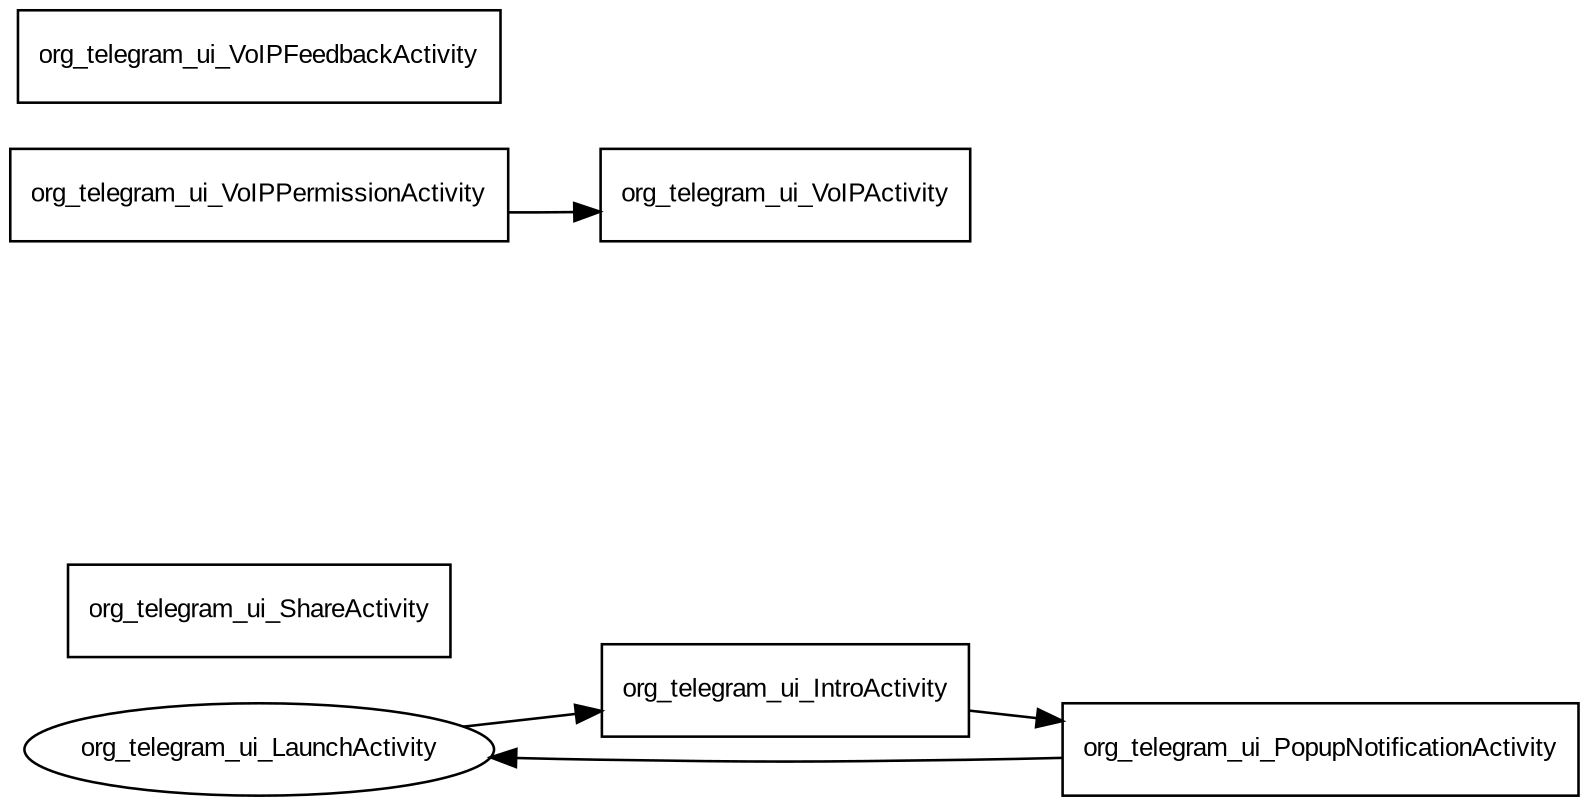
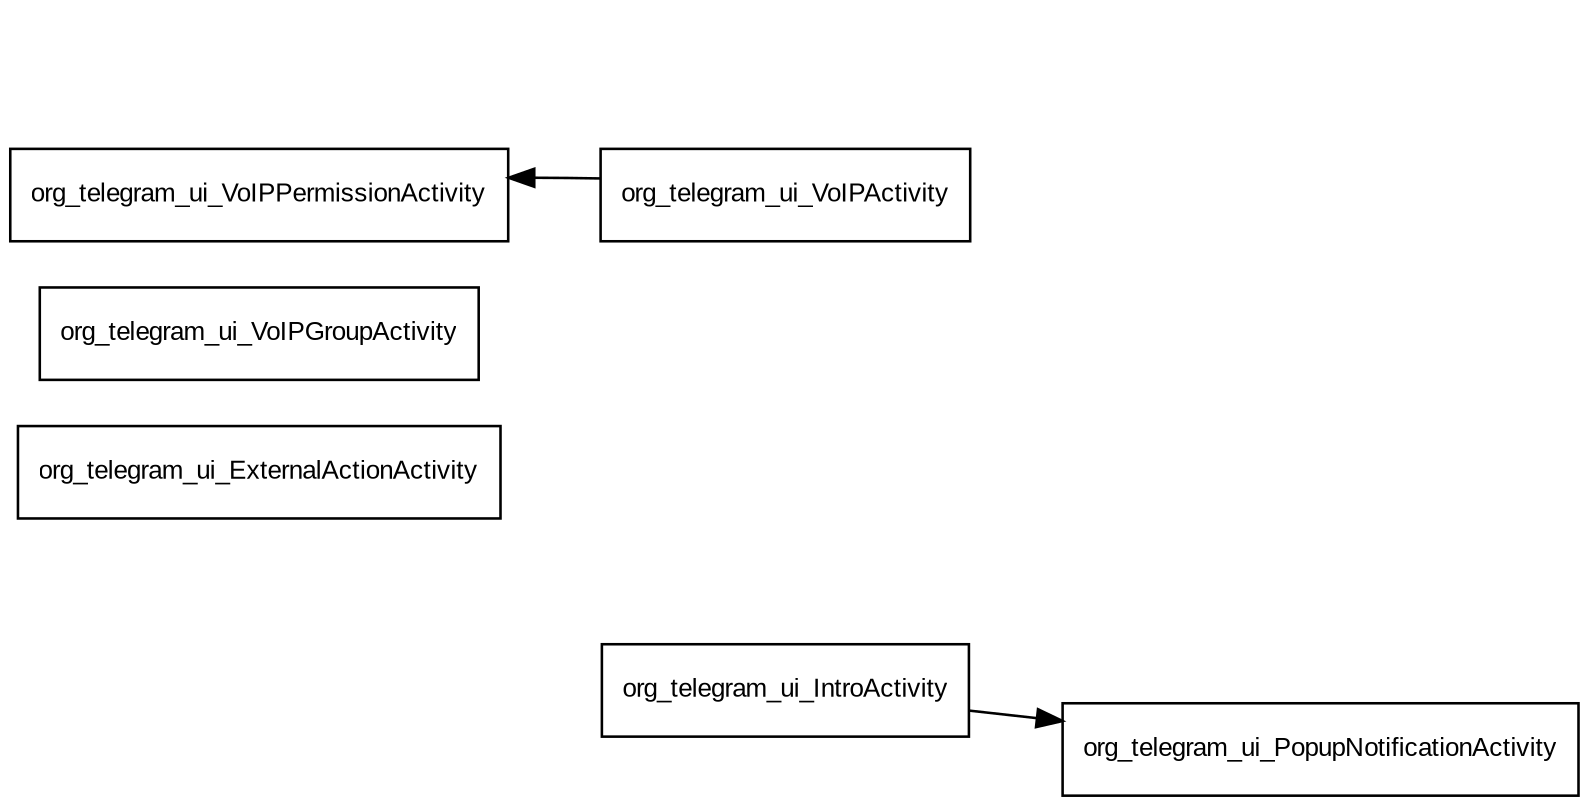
(259, 56) -> none
(541, 212) -> (567, 178)
none -> (259, 334)
none -> (259, 472)
(259, 611) -> none
(259, 749) -> none
